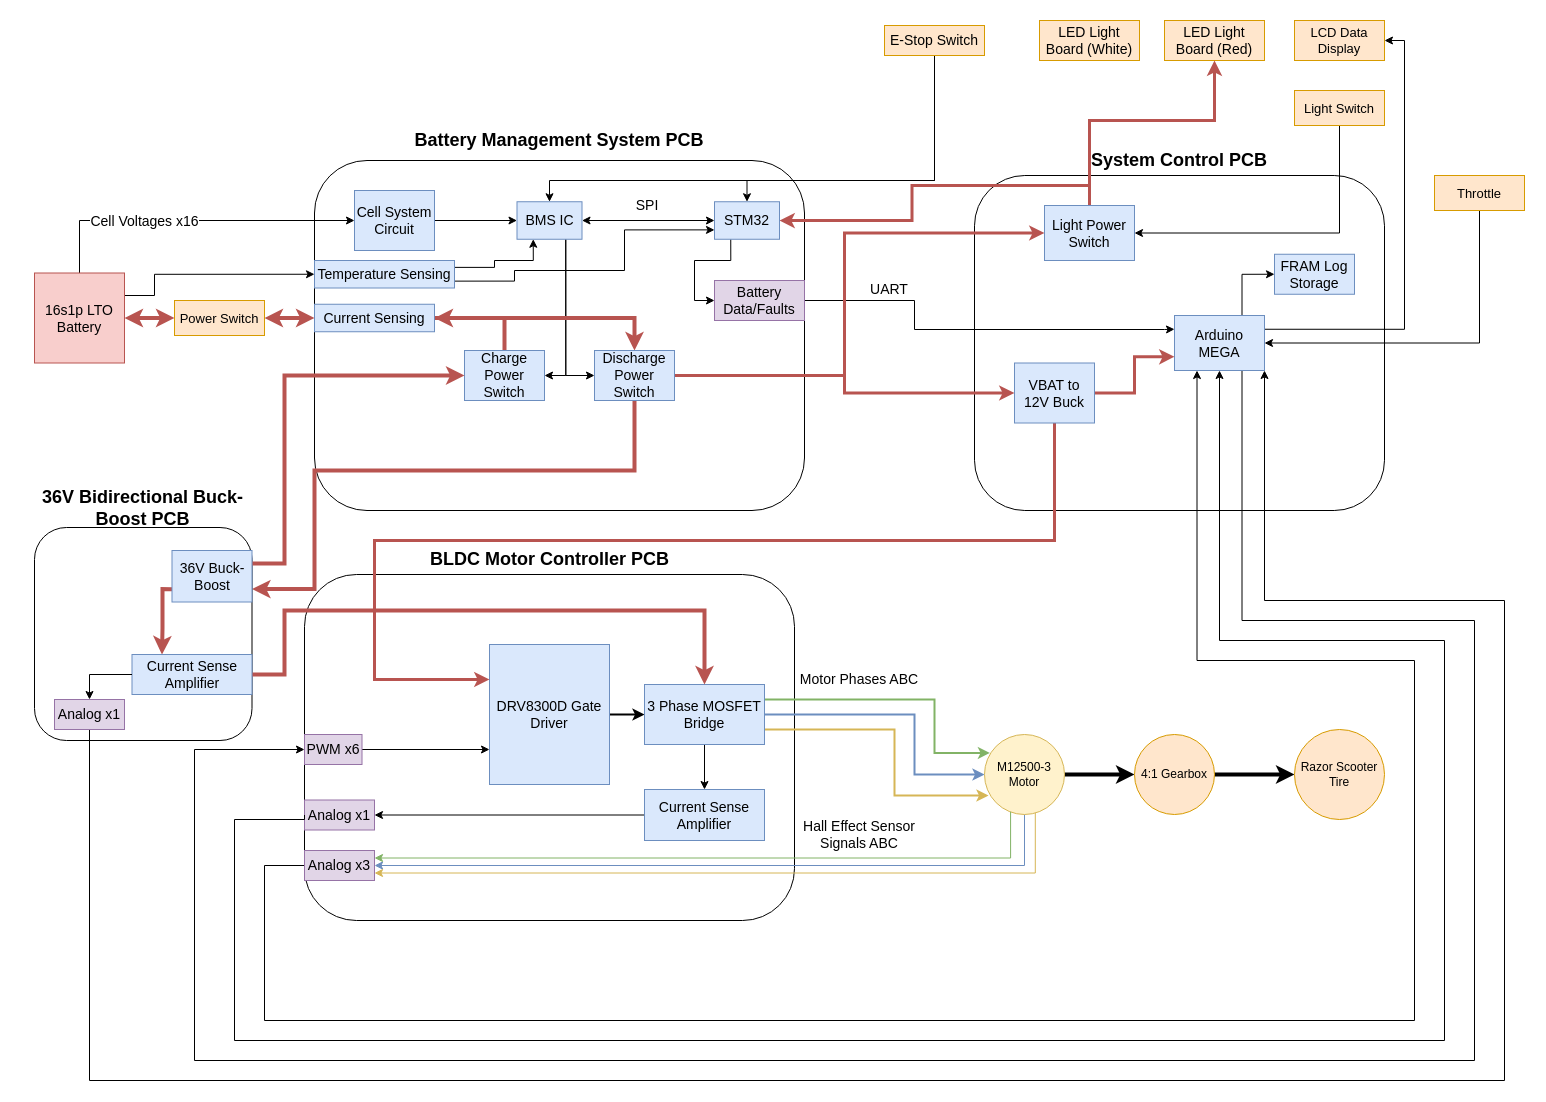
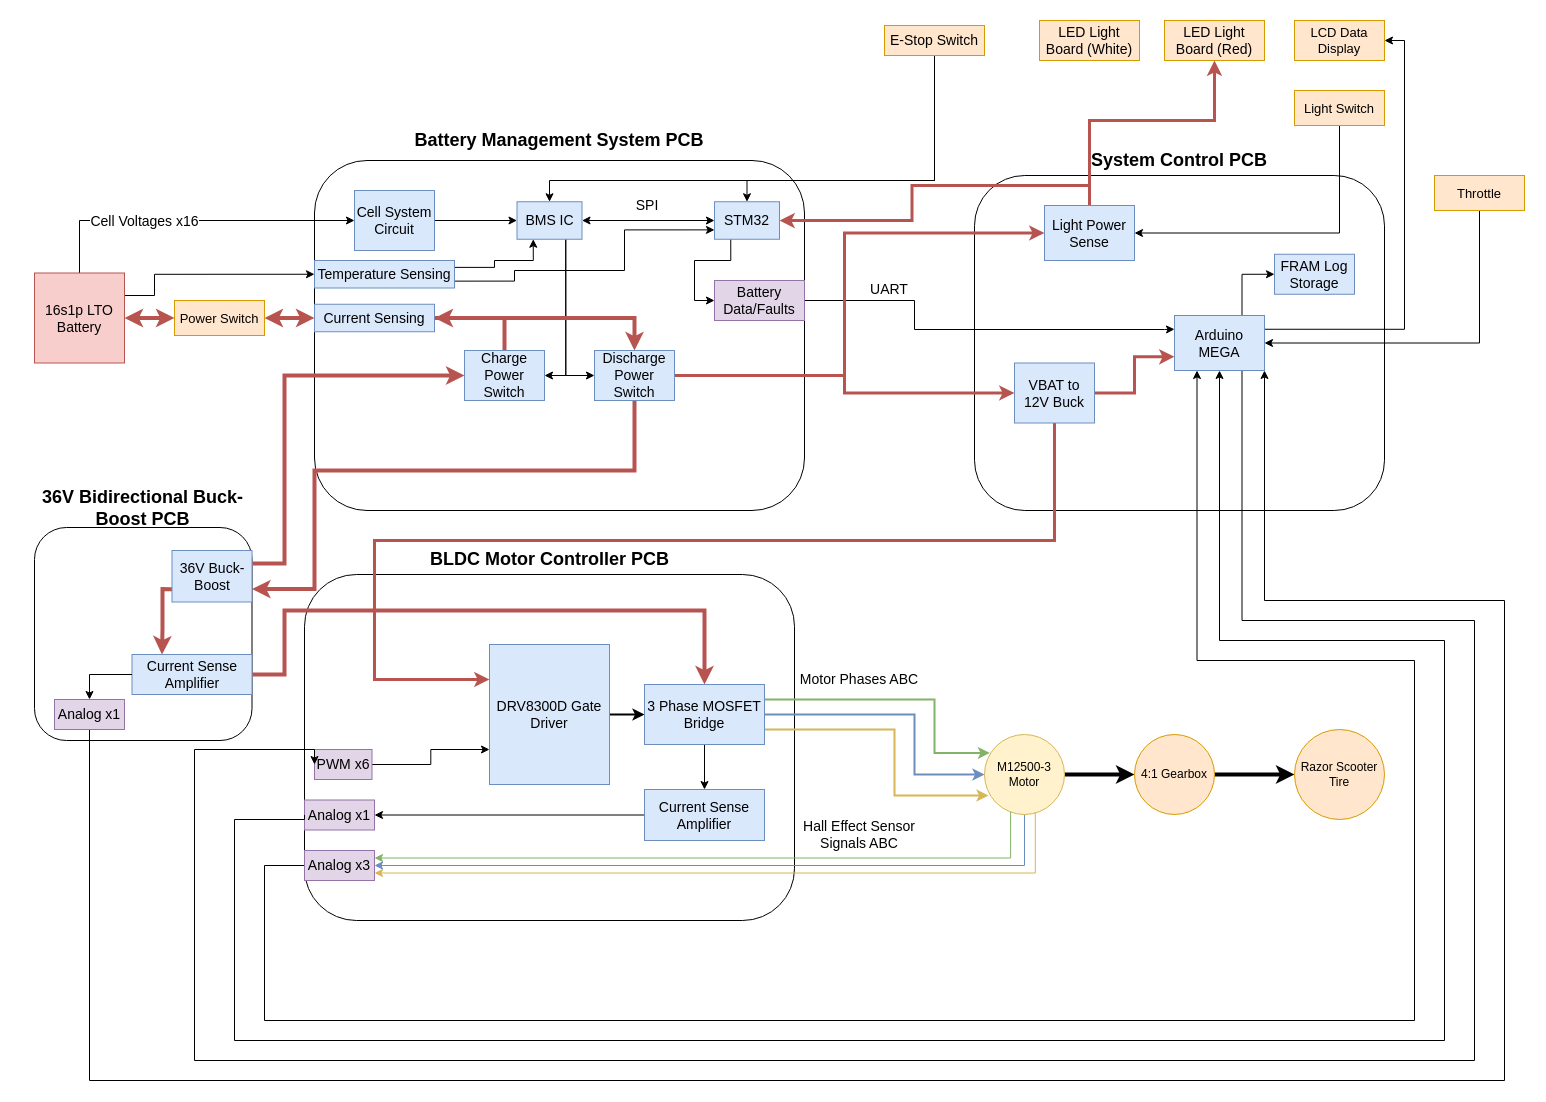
(1090, 234) -> (1090, 234)
(333, 750) -> (343, 765)
